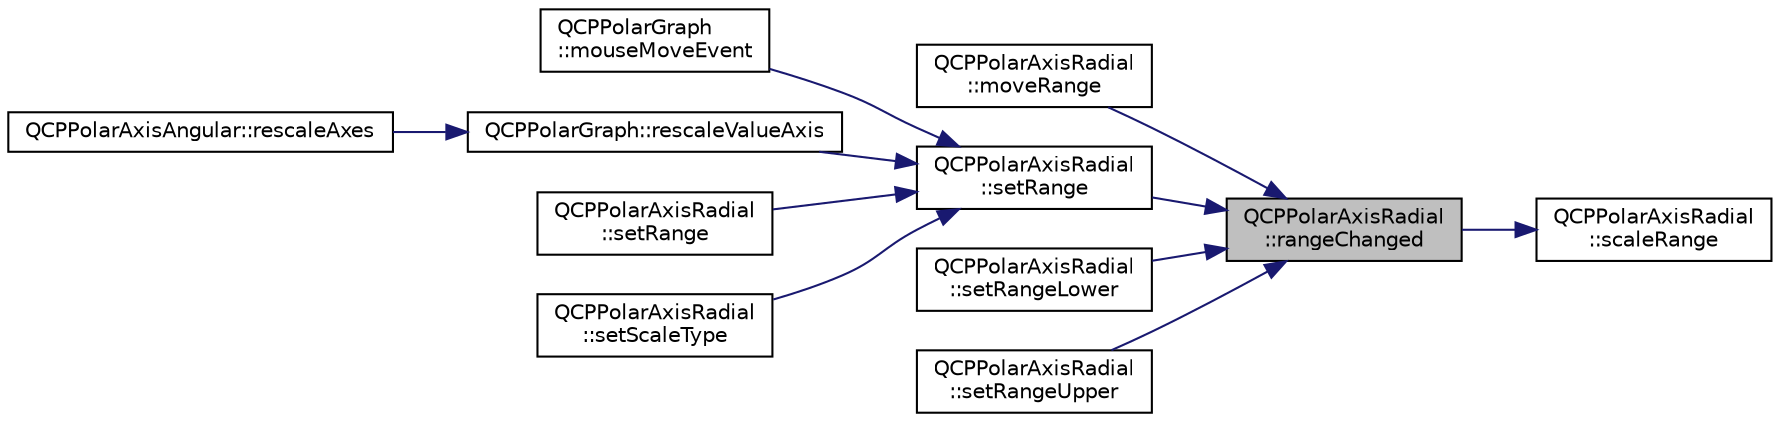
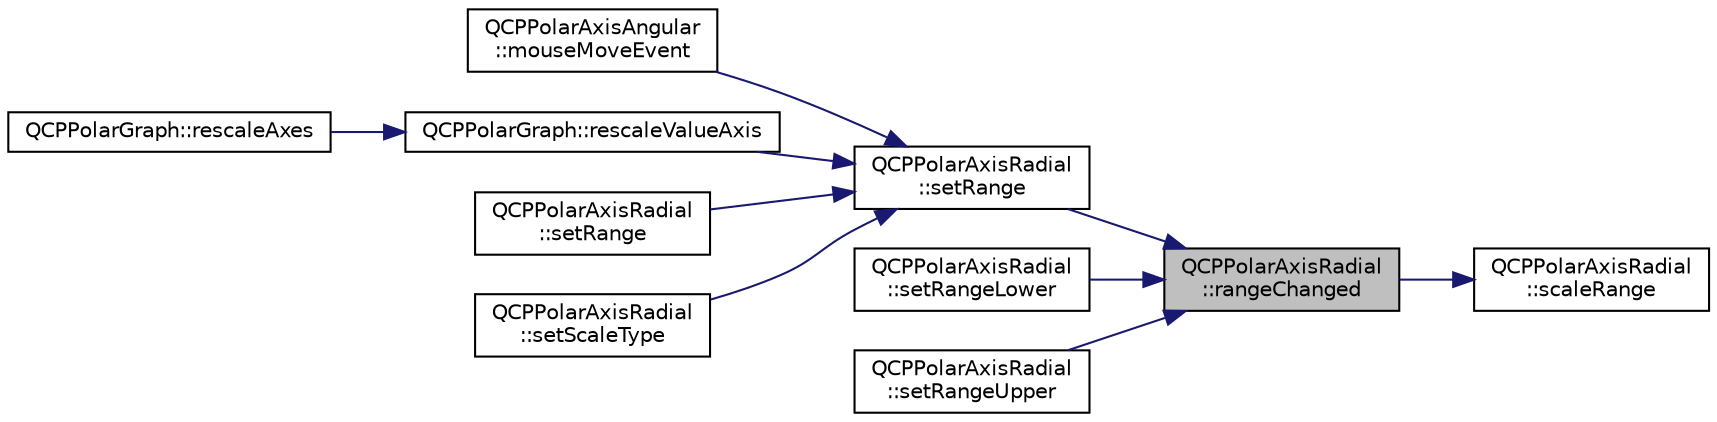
(655, 41) -> (593, 41)
(1034, 76) -> none
(201, 132) -> (169, 132)
